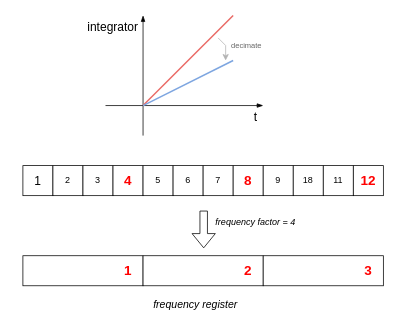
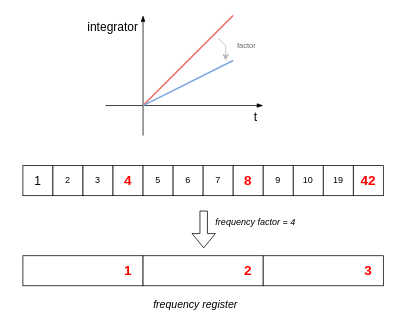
(246, 45) -> (246, 45)
(308, 180) -> (308, 180)
(338, 180) -> (338, 180)
(368, 180) -> (368, 180)
